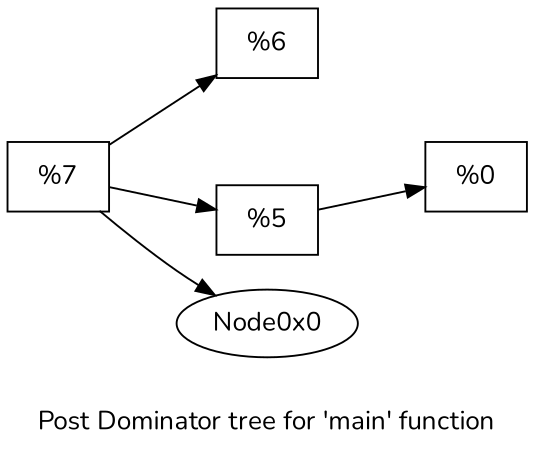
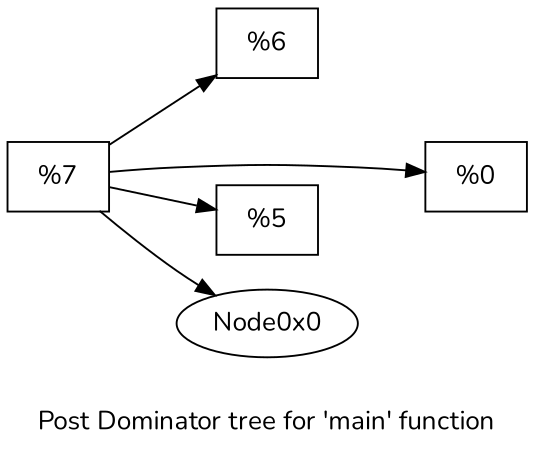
(362, 200) -> (258, 165)
